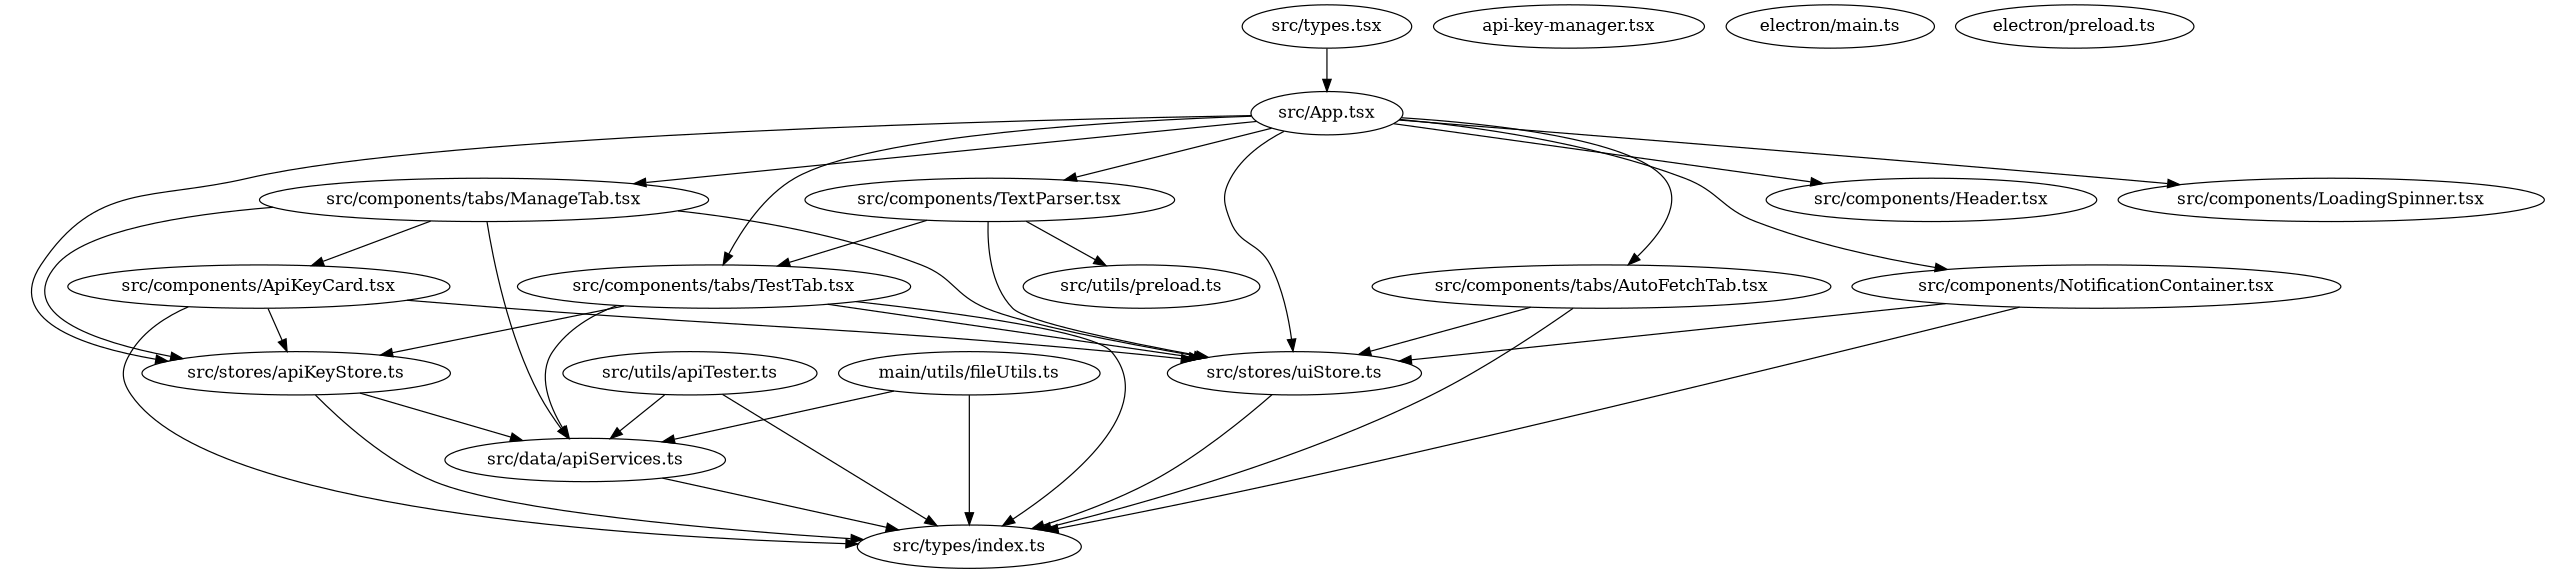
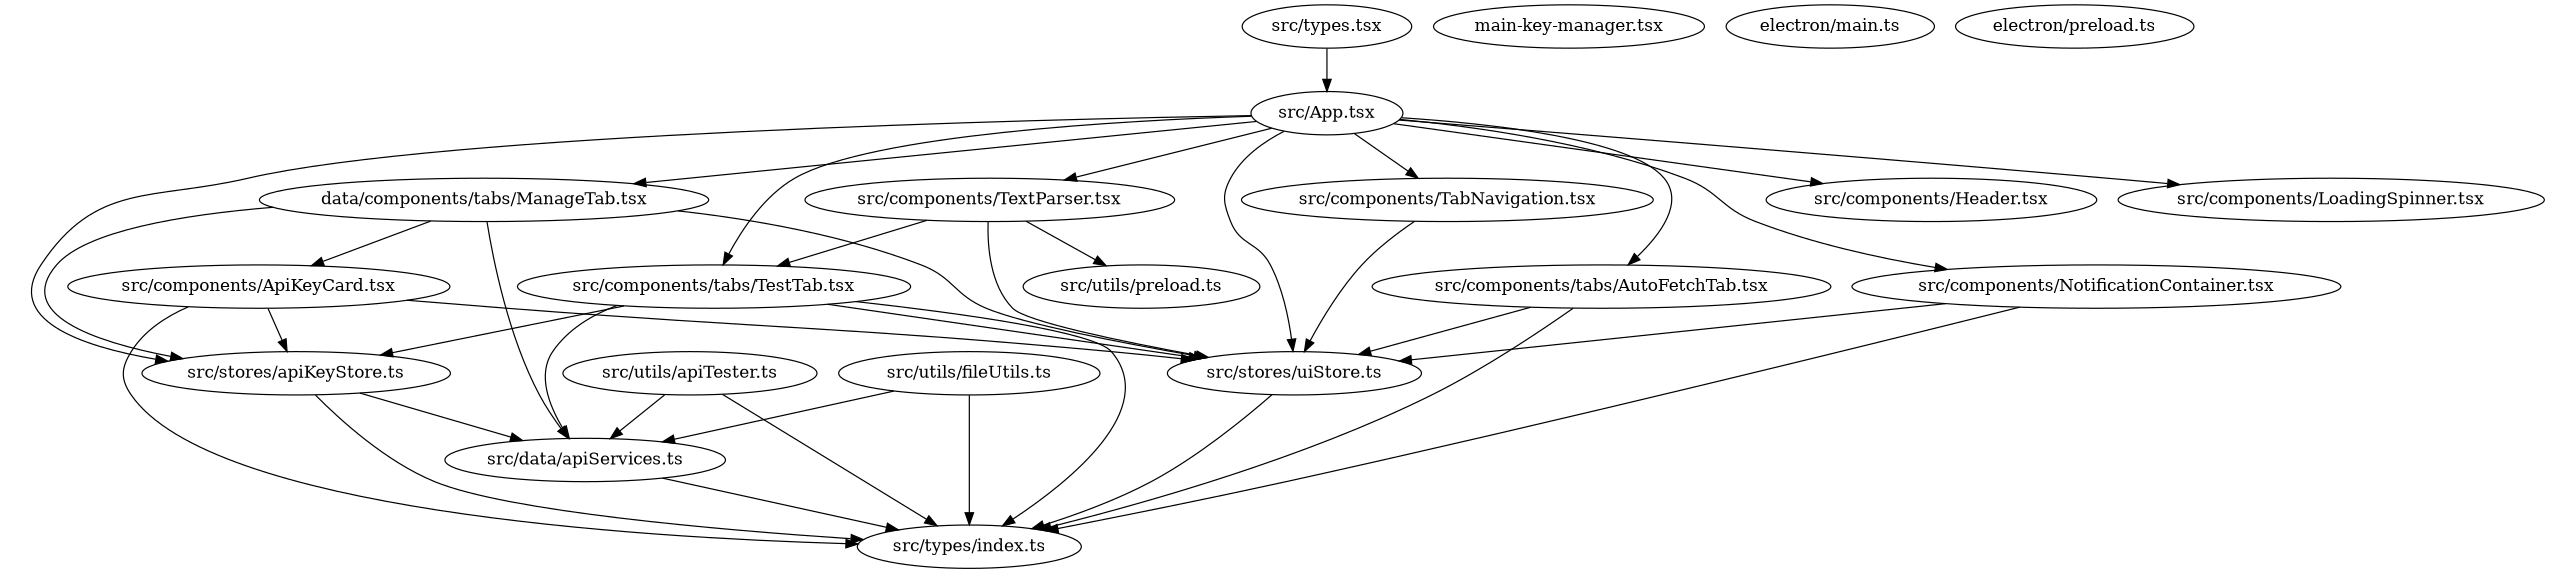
(1569, 26) -> (1569, 26)
(484, 200) -> (484, 200)
none -> (1447, 200)
(969, 373) -> (969, 373)
